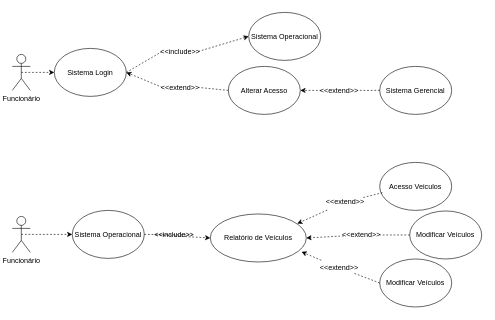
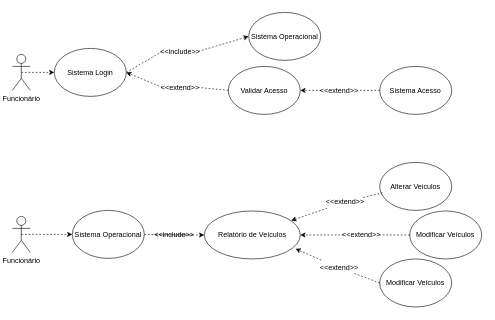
(264, 90) -> (264, 90)
(416, 90) -> (416, 90)
(416, 186) -> (416, 186)
(258, 238) -> (252, 235)
